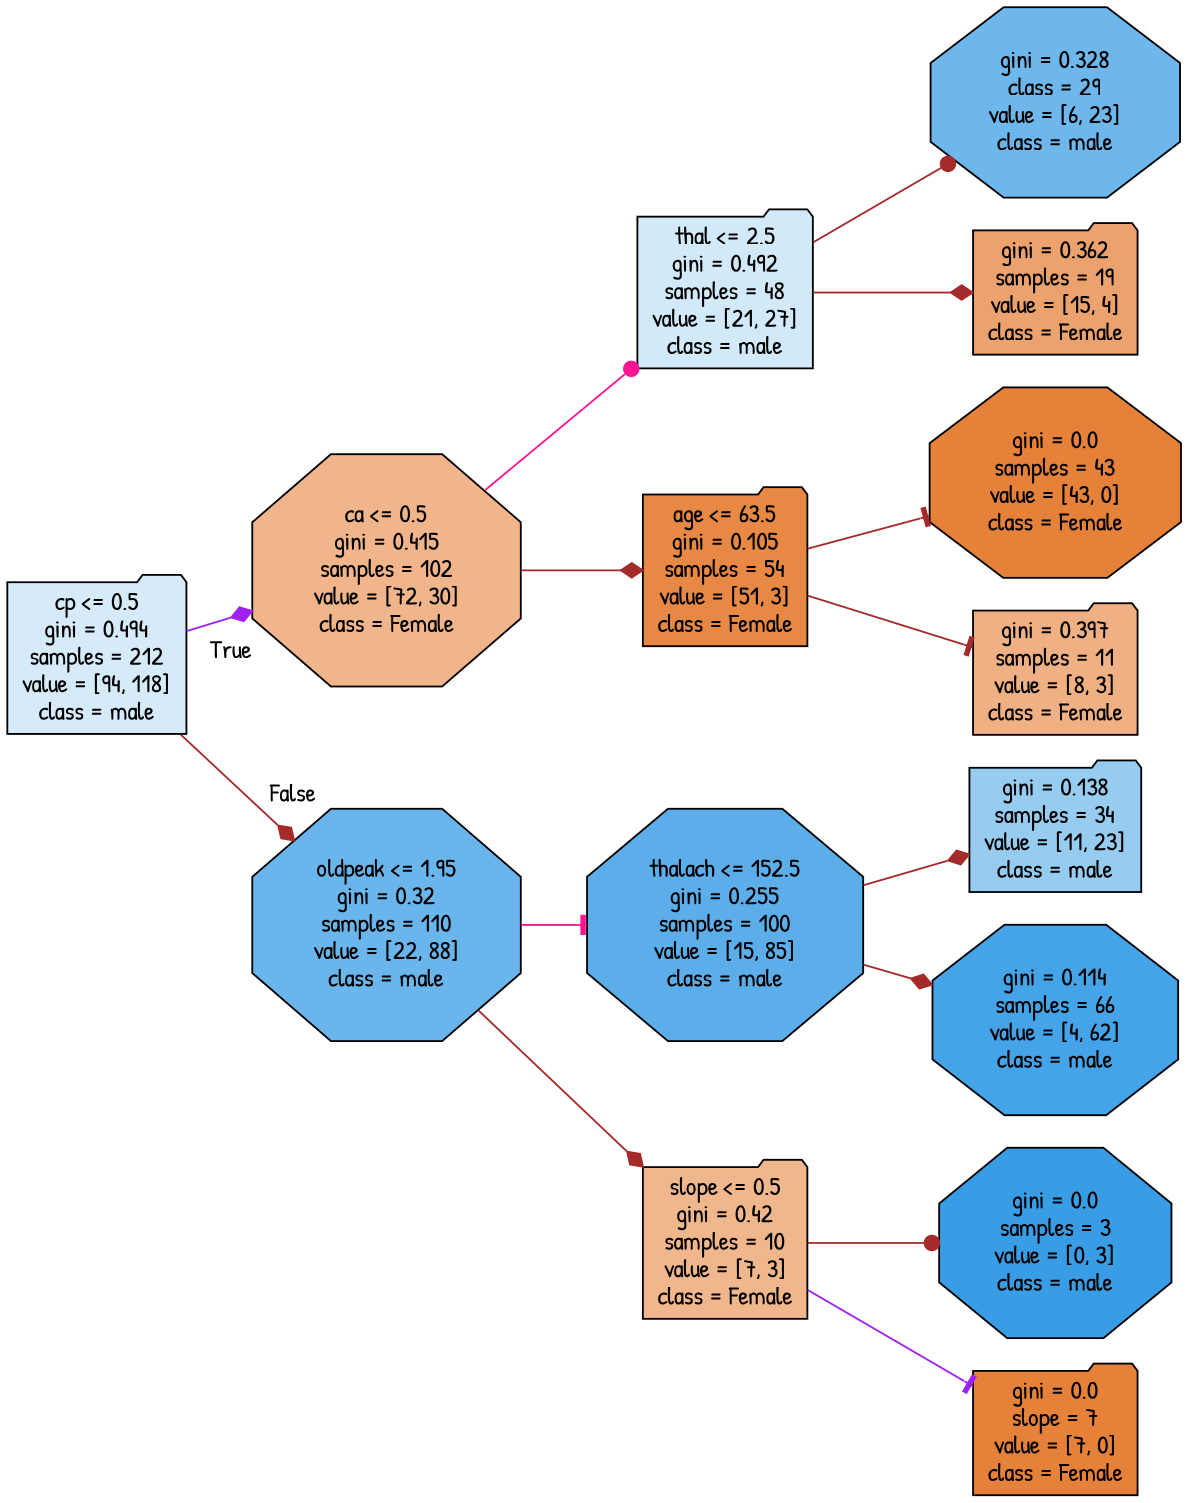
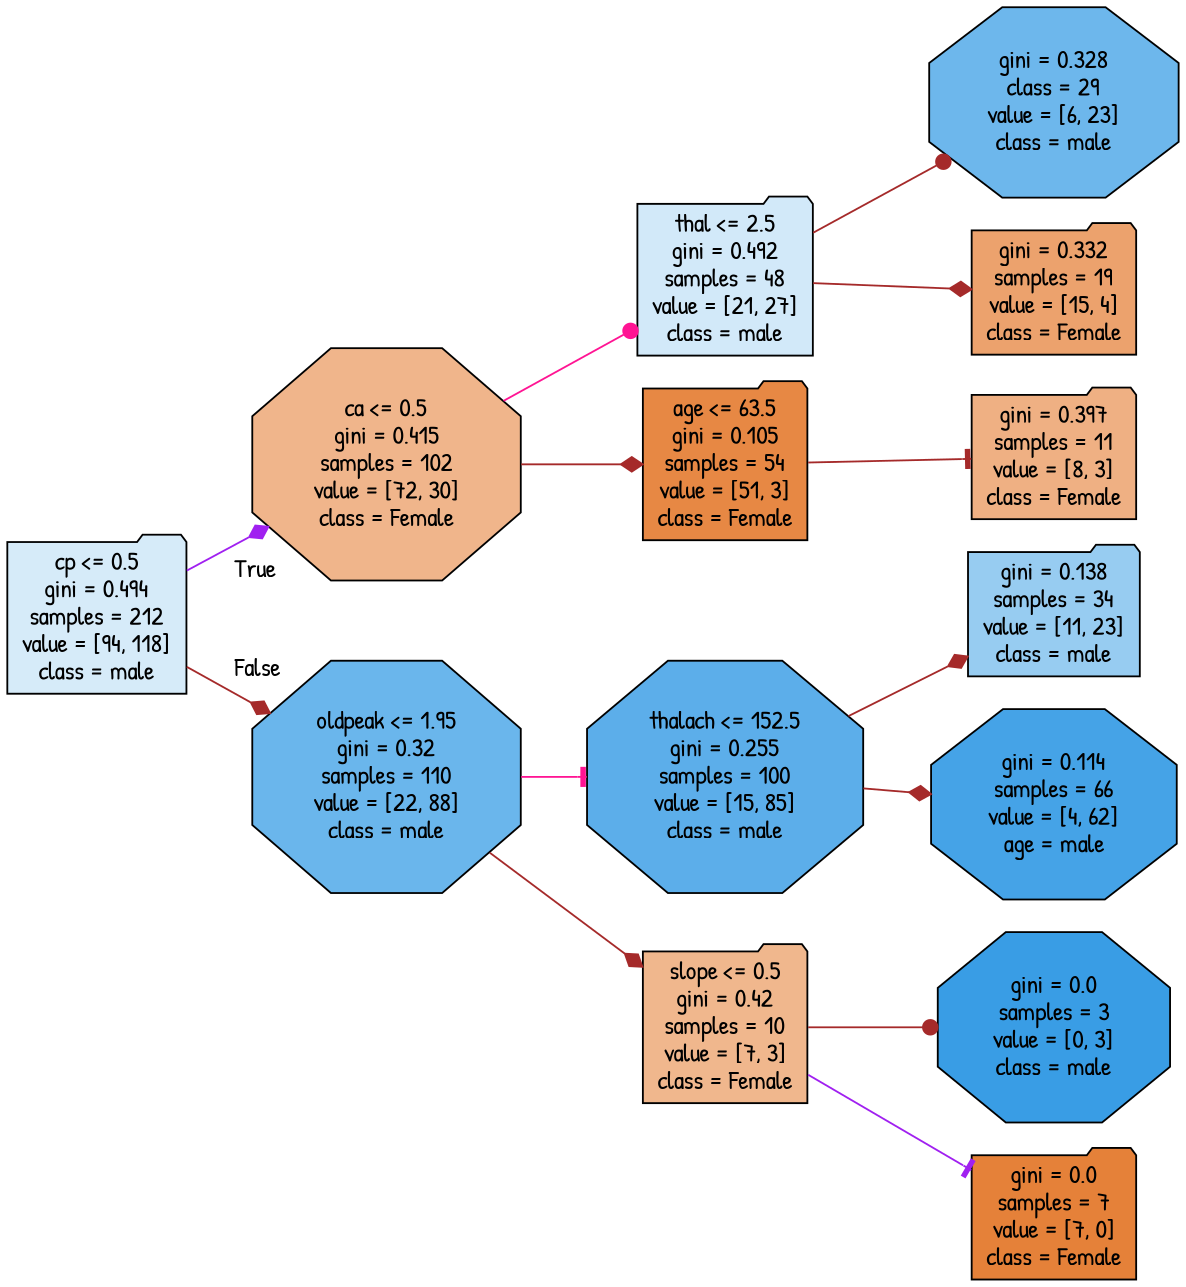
(1055, 293) -> (1054, 293)
(1055, 483) -> none
(1055, 1020) -> (1054, 804)
(1055, 1433) -> (1054, 1217)
